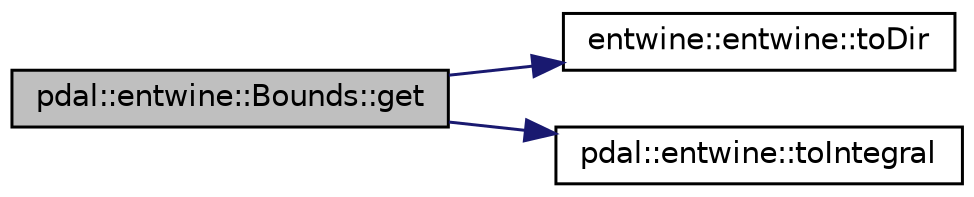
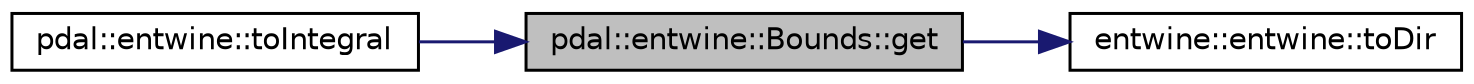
(487, 126) -> (457, 42)
